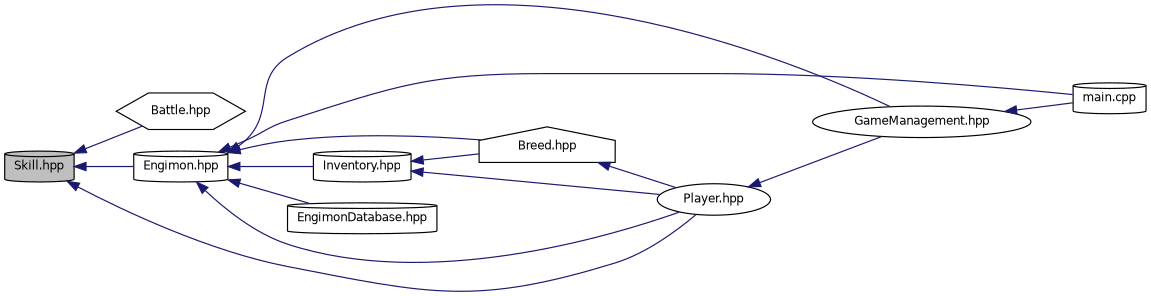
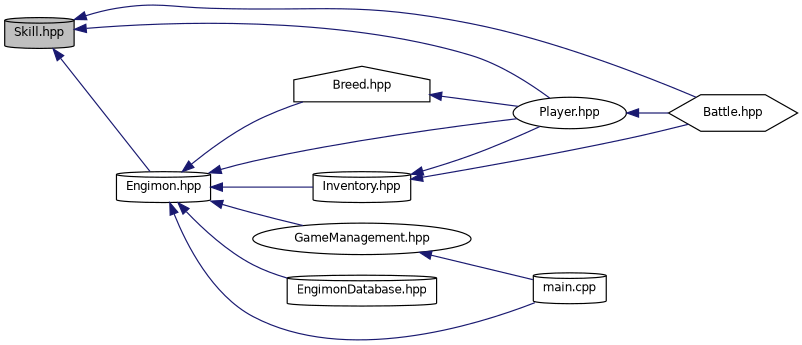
(451, 157) -> (556, 153)
(821, 160) -> (654, 113)
